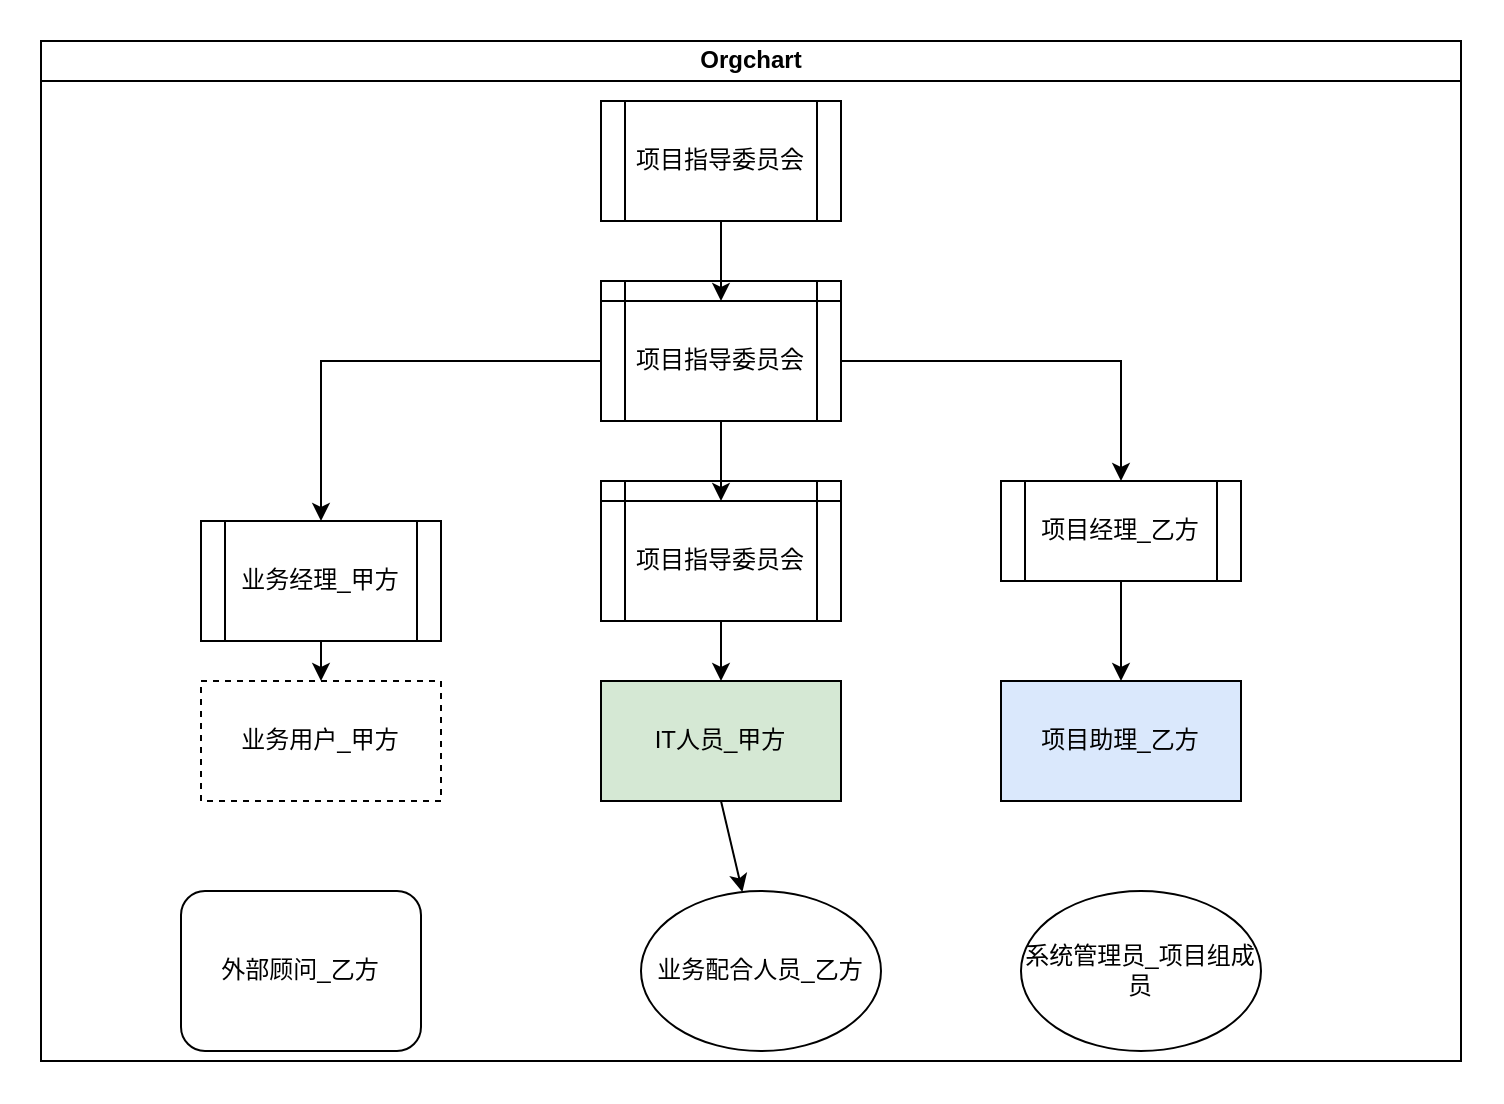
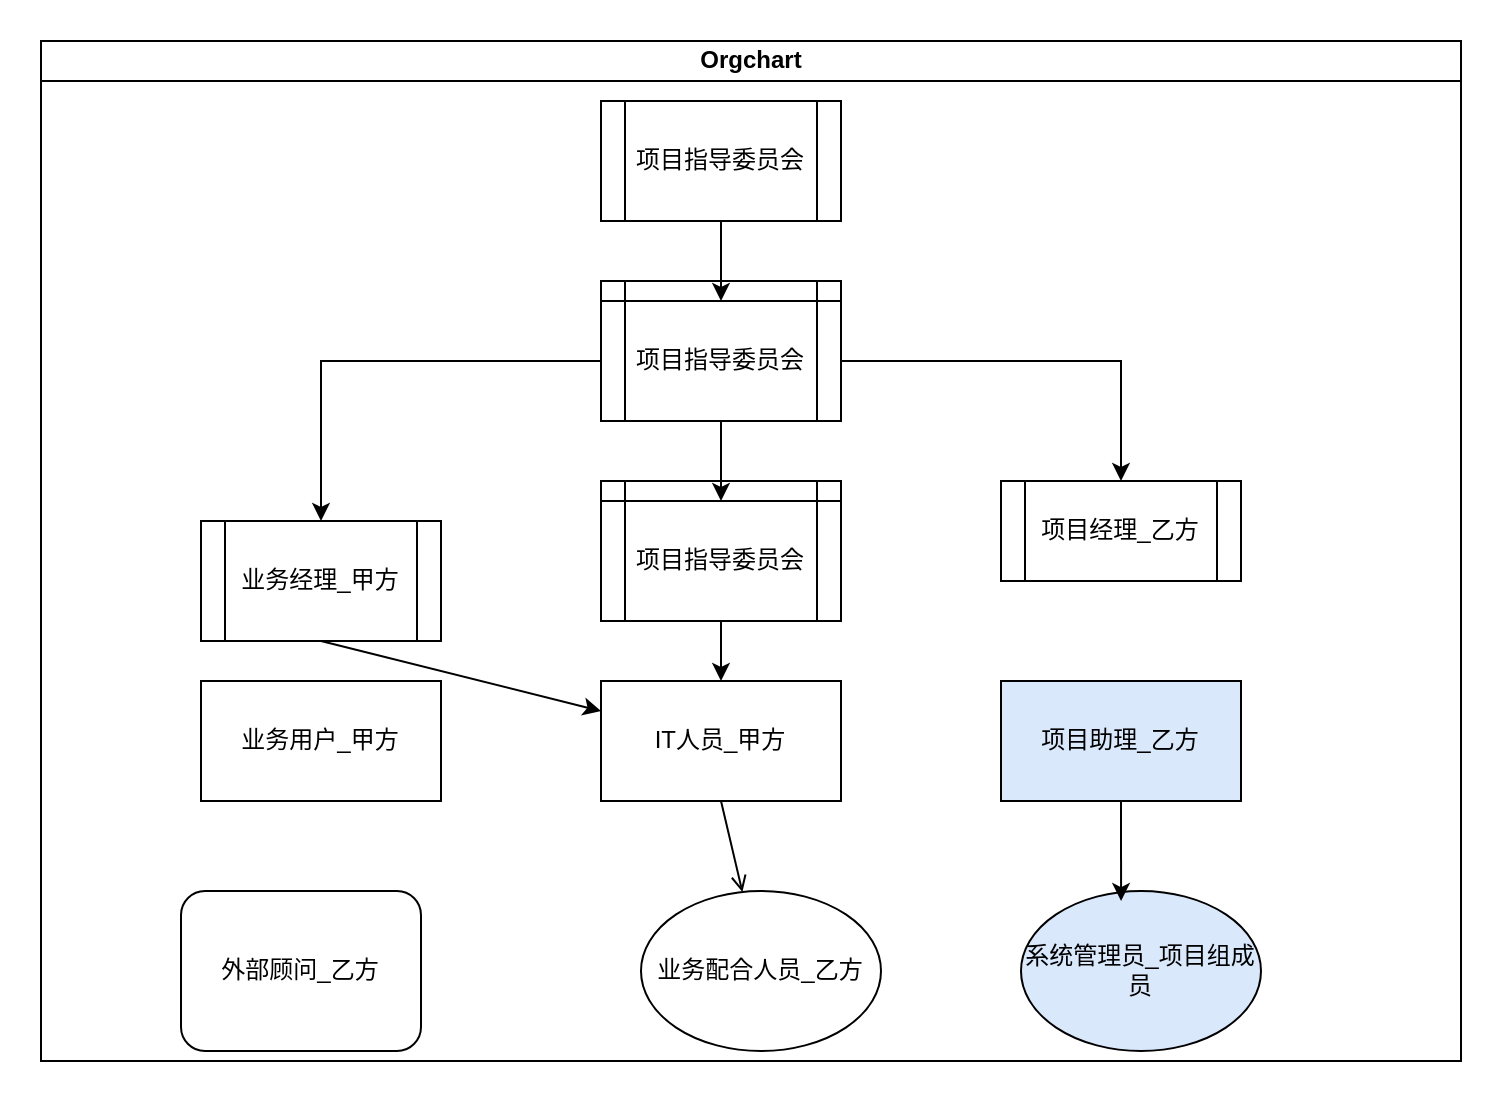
(1121, 624) -> none
(321, 654) -> (454, 674)
(321, 741) -> (321, 741)
(721, 741) -> (721, 741)
none -> (1121, 844)
(739, 877) -> (740, 880)
(1141, 971) -> (1141, 971)
